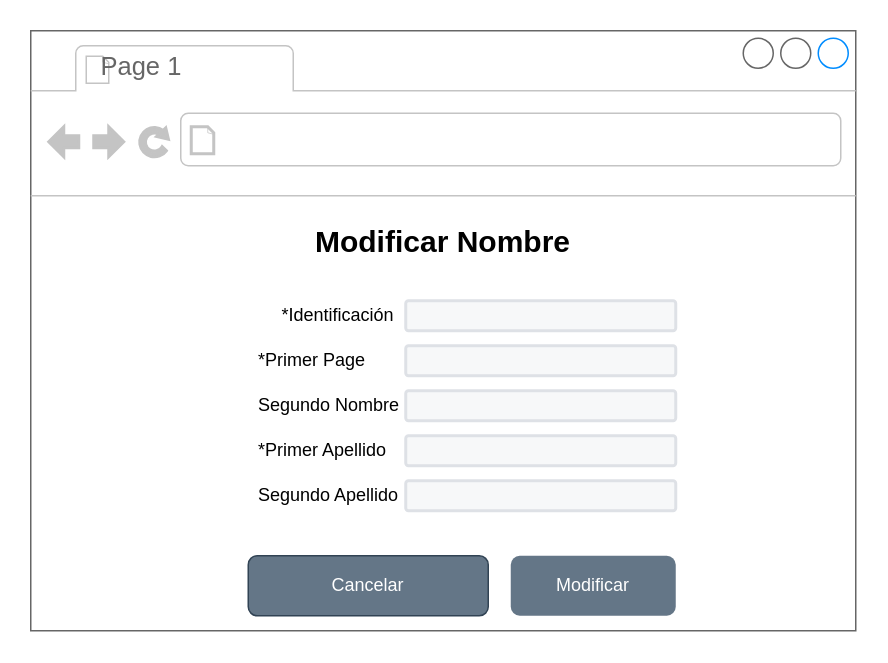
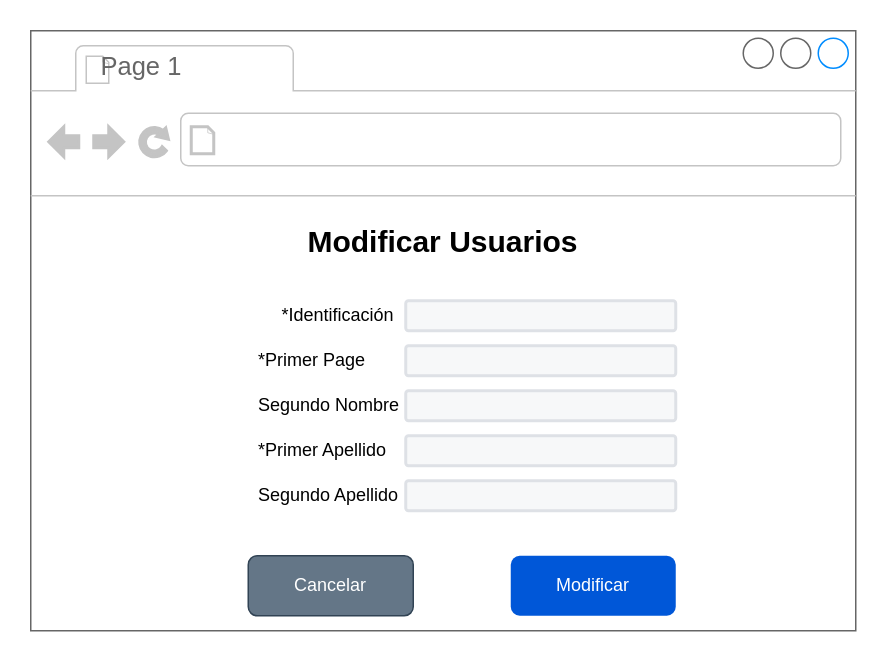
(443, 241) -> (443, 241)
(368, 586) -> (331, 586)
(593, 586) -> (593, 586)
